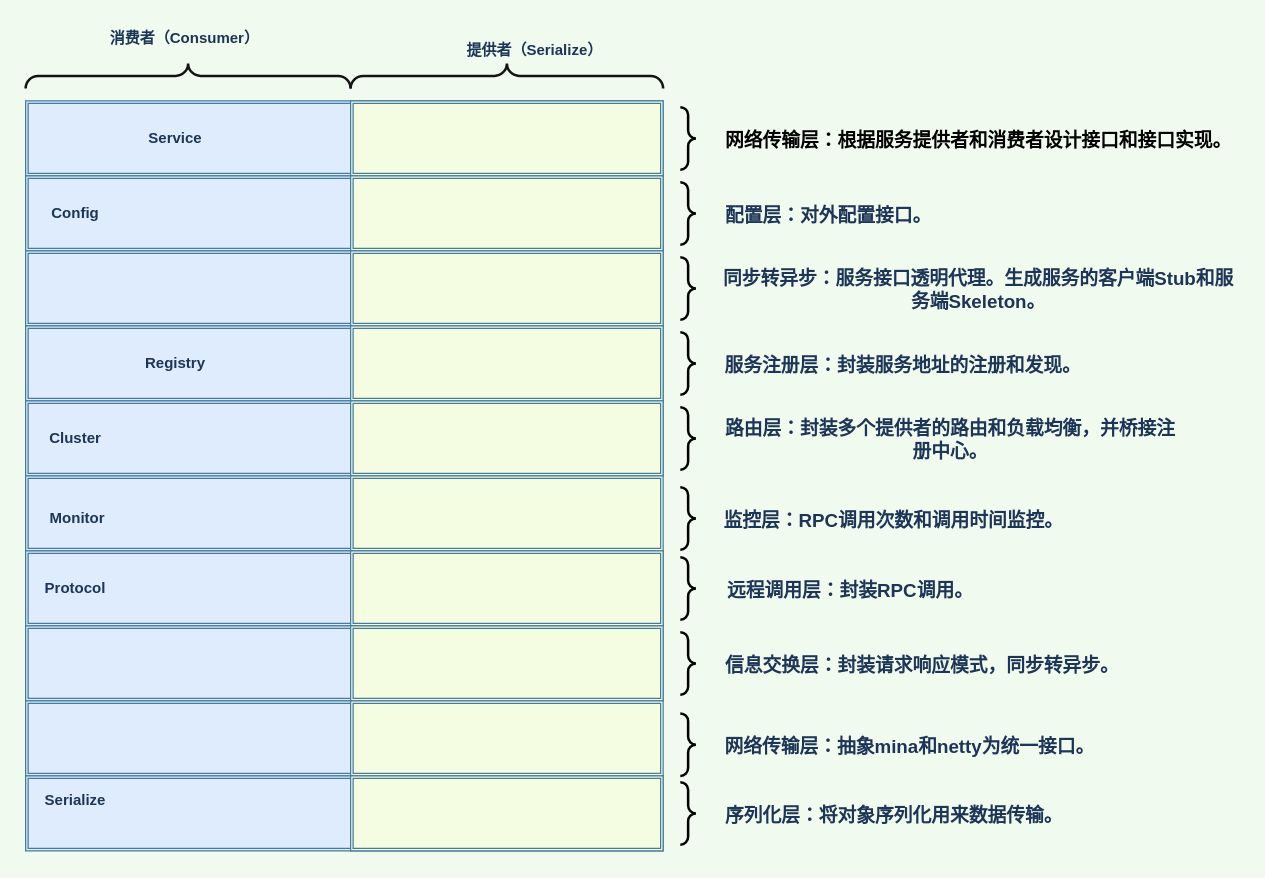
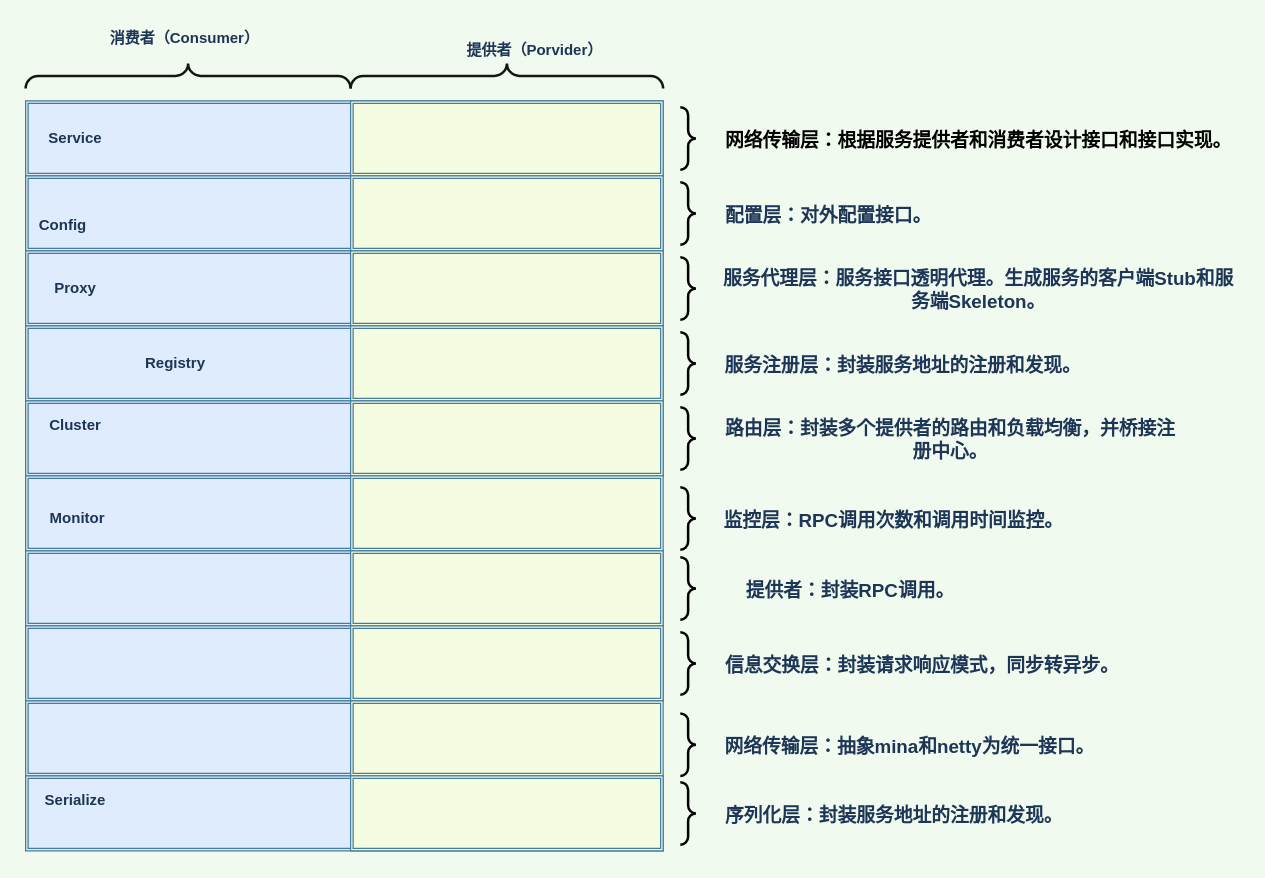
(535, 51) -> (535, 51)
(176, 138) -> (76, 138)
(76, 213) -> (63, 226)
none -> (76, 288)
(979, 289) -> (979, 289)
(76, 438) -> (76, 426)
(76, 588) -> none
(851, 589) -> (851, 589)
(894, 814) -> (894, 814)
